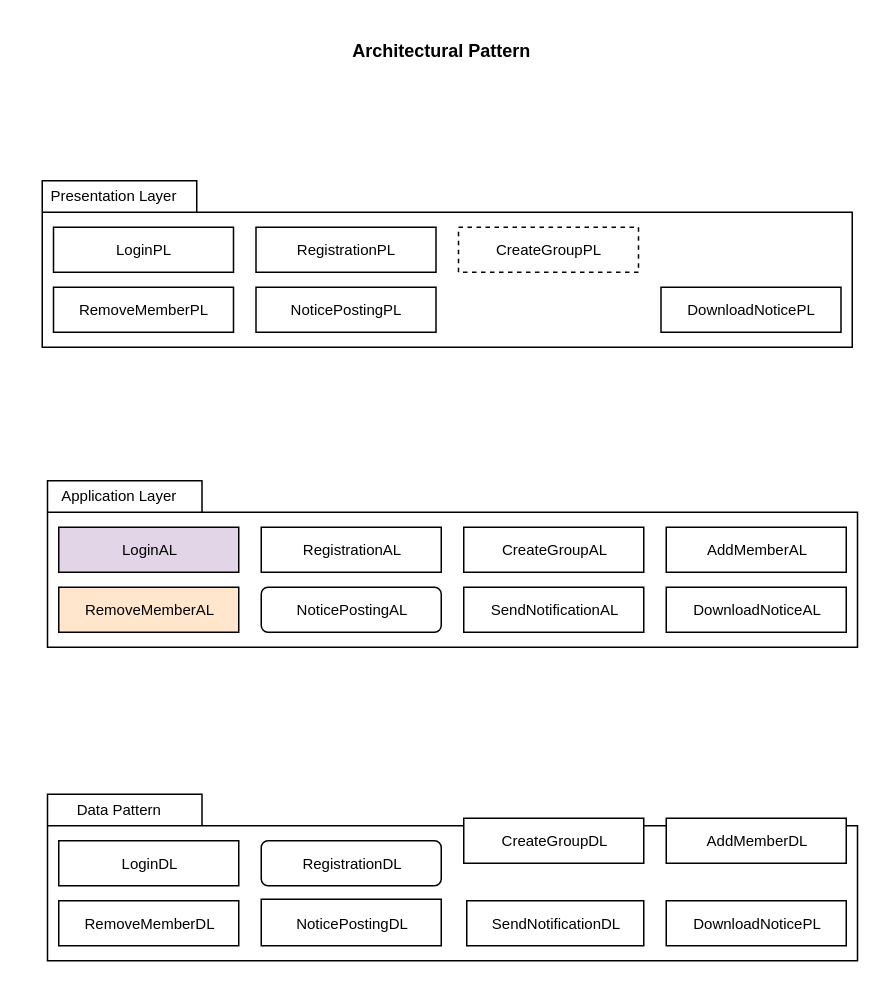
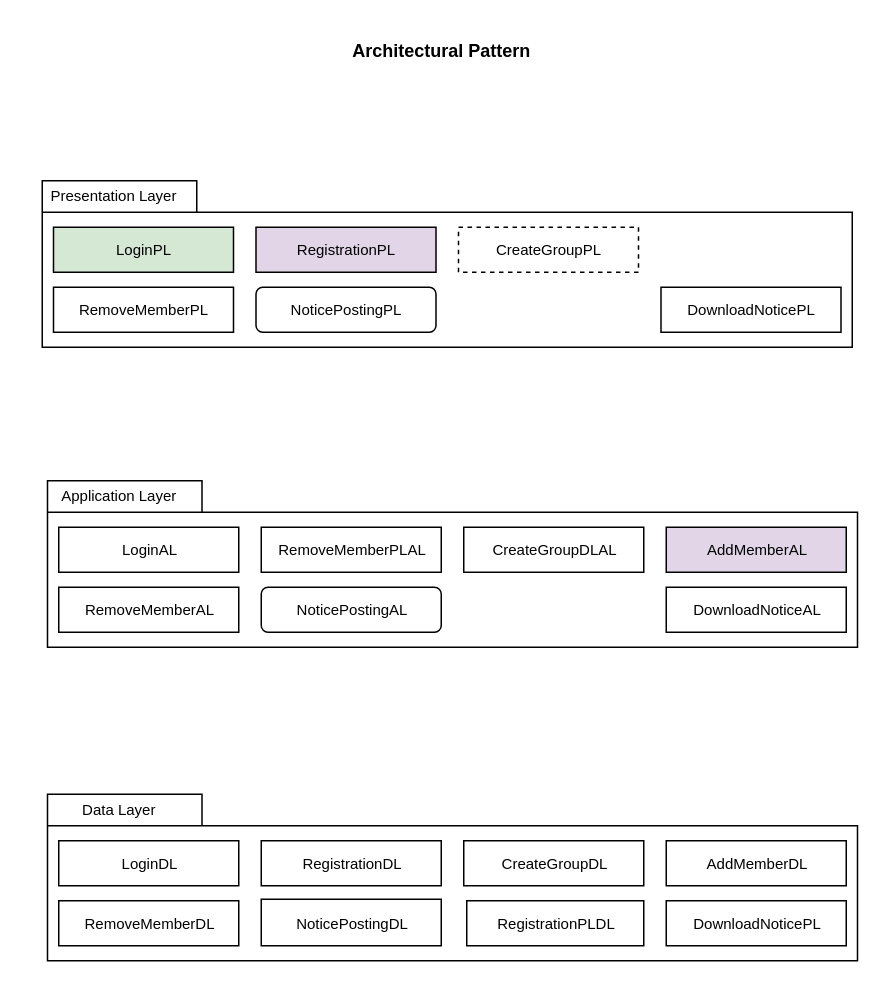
(143, 250) -> (143, 250)
(346, 250) -> (346, 250)
(346, 310) -> (346, 310)
(149, 550) -> (149, 550)
(353, 550) -> (353, 550)
(555, 550) -> (555, 550)
(756, 550) -> (756, 550)
(149, 610) -> (149, 610)
(554, 610) -> none
(119, 810) -> (119, 810)
(554, 841) -> (554, 863)
(756, 841) -> (756, 863)
(351, 863) -> (351, 863)
(557, 923) -> (557, 923)
